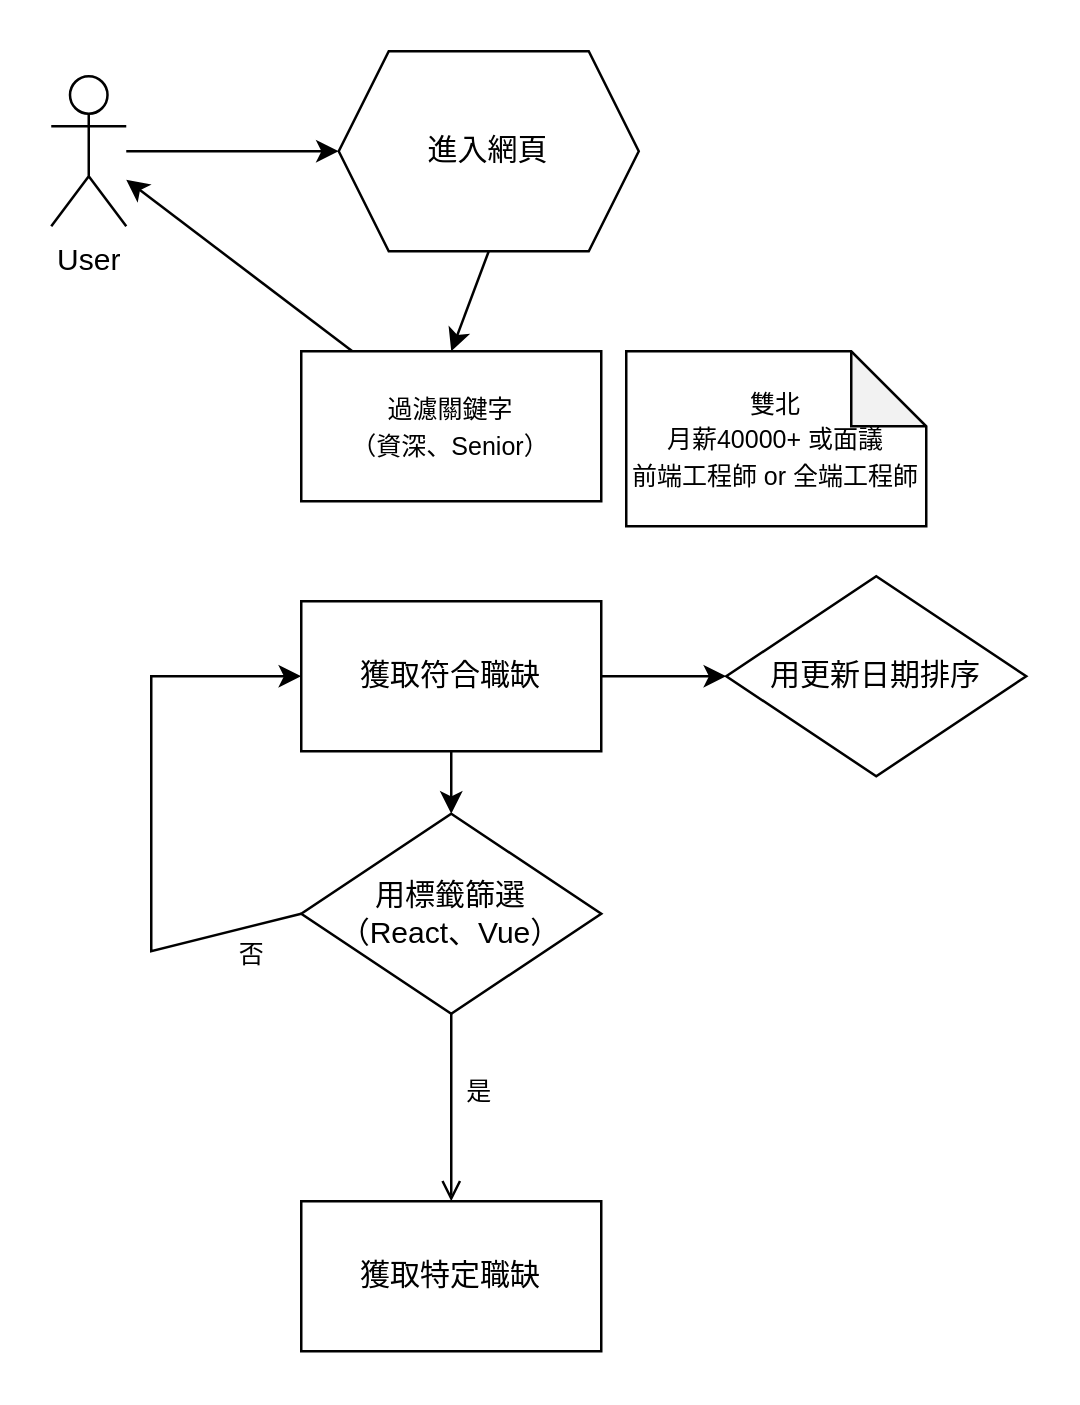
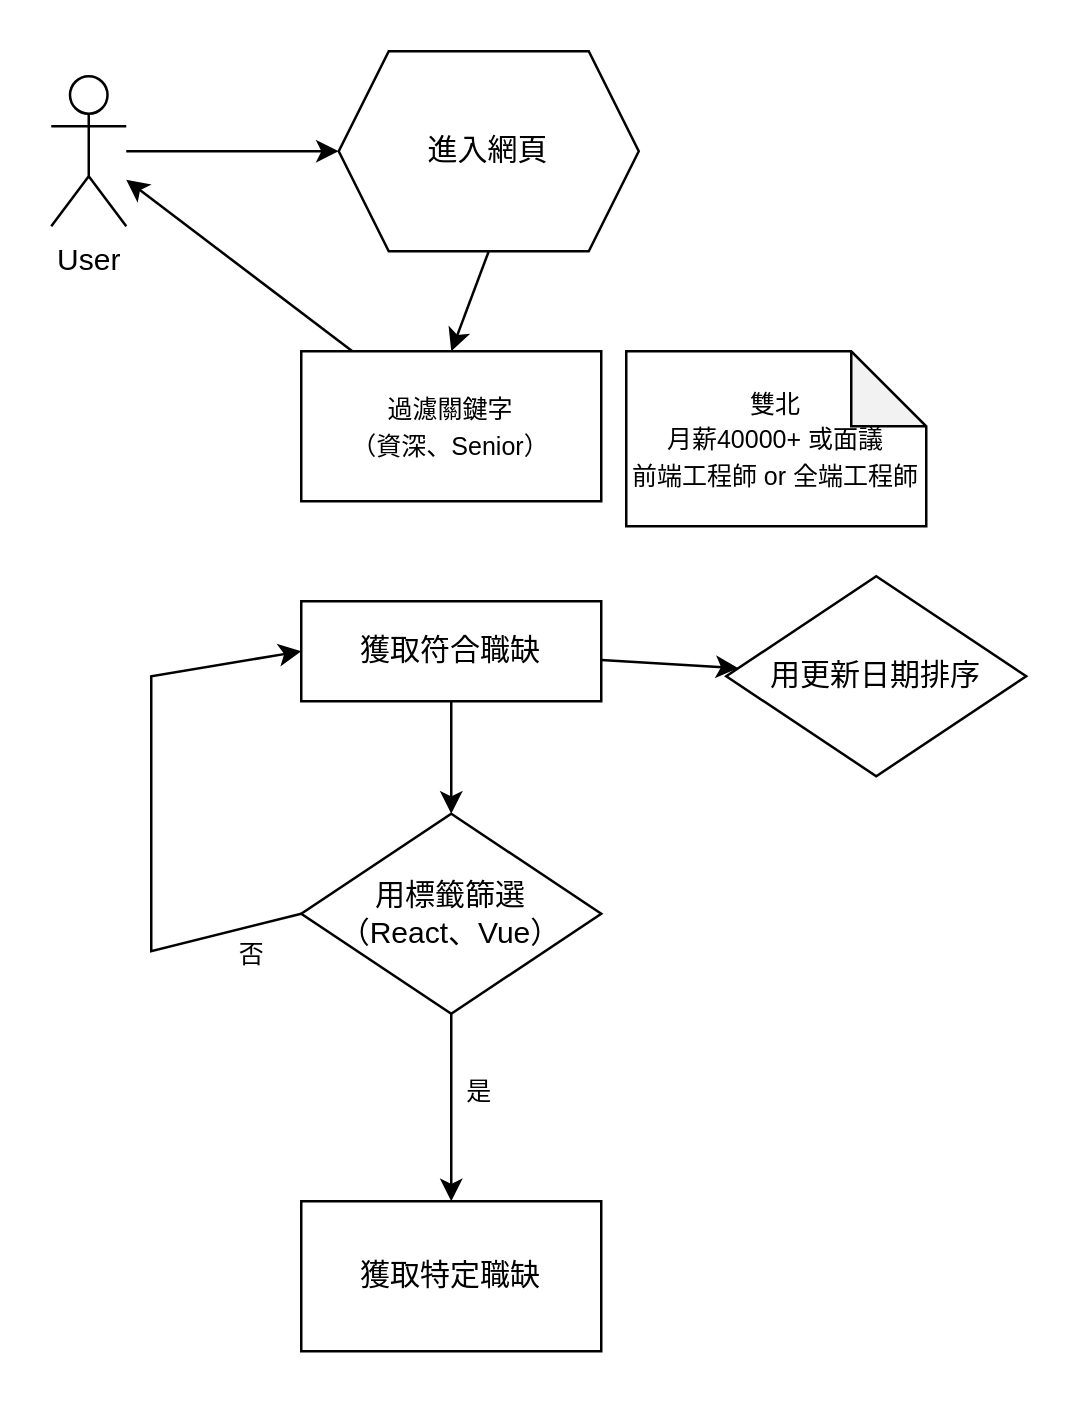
(451, 676) -> (451, 651)
(451, 1187) -> (451, 1183)
